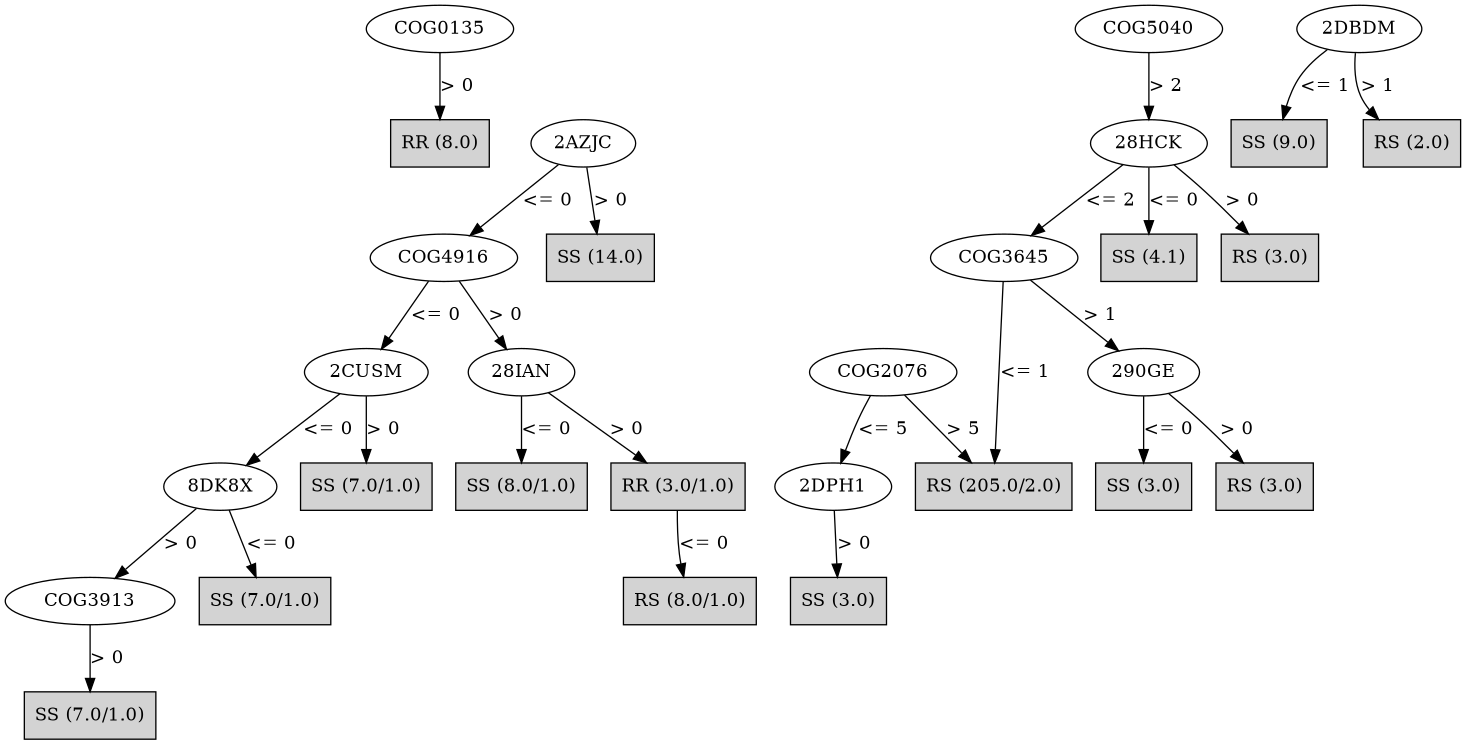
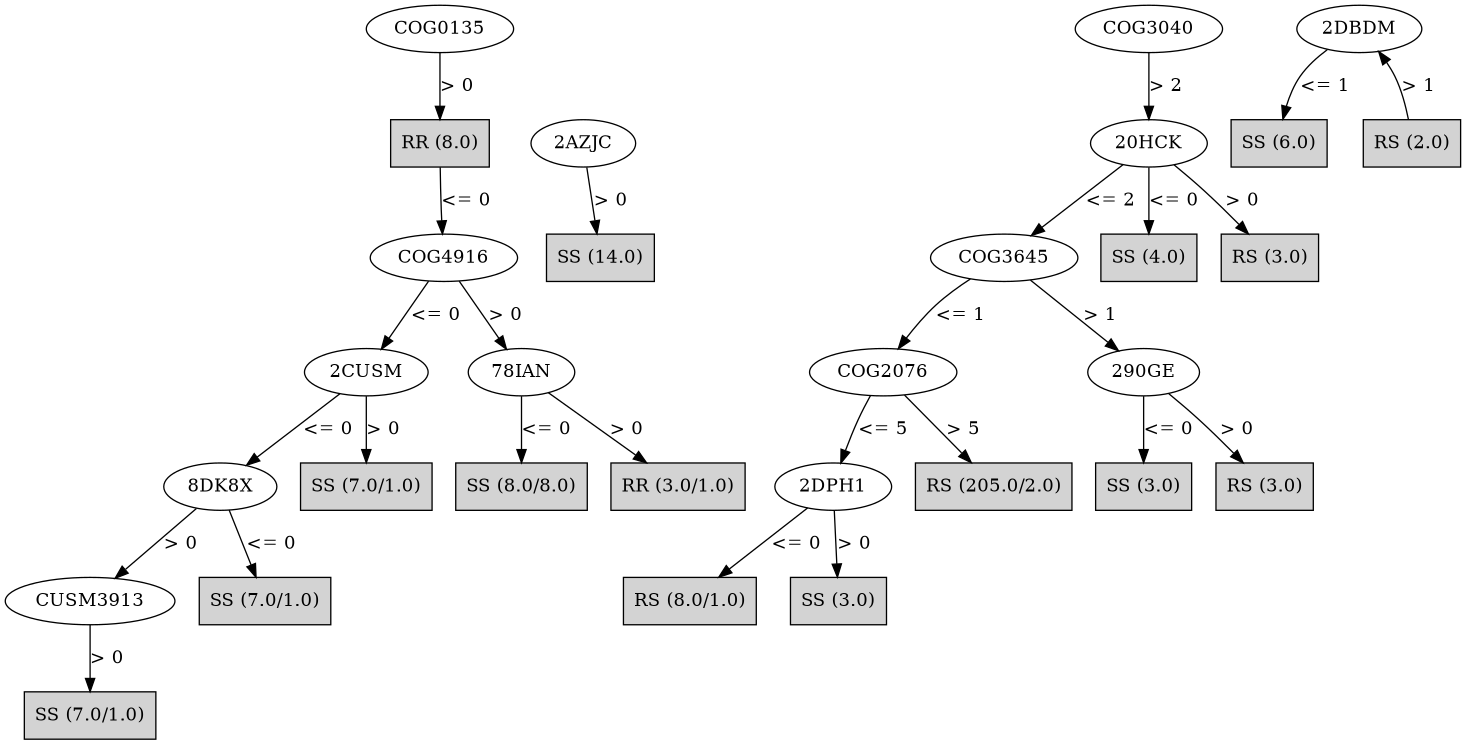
(1149, 29) -> (1149, 29)
(1357, 83) -> (1400, 90)
(1149, 143) -> (1149, 143)
(1279, 143) -> (1279, 143)
(519, 196) -> (441, 194)
(1149, 258) -> (1149, 258)
(999, 366) -> (935, 305)
(522, 372) -> (522, 372)
(522, 487) -> (522, 487)
(678, 537) -> (768, 538)
(90, 601) -> (90, 601)
